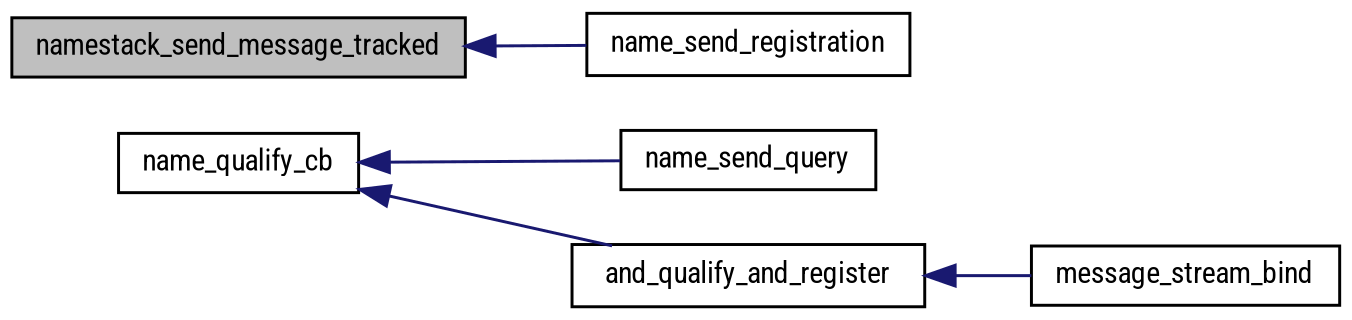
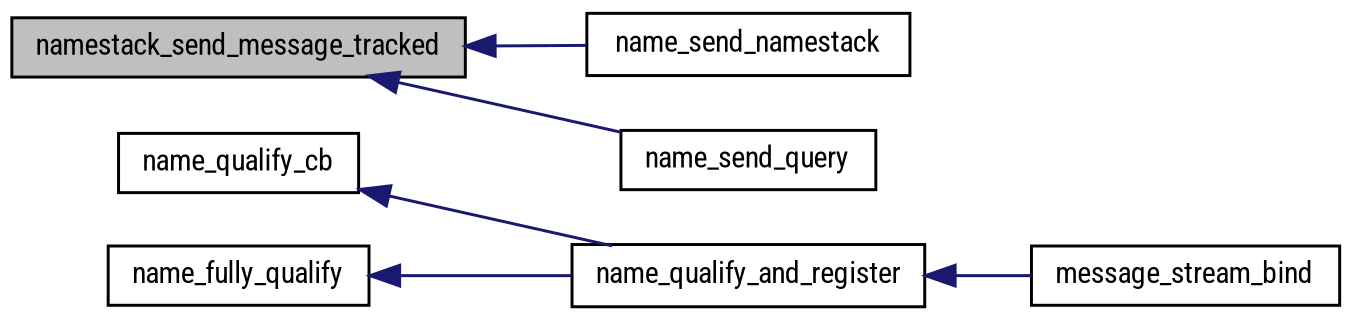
(748, 44) -> (748, 44)
(505, 161) -> (510, 107)
none -> (239, 276)
(748, 276) -> (748, 276)
